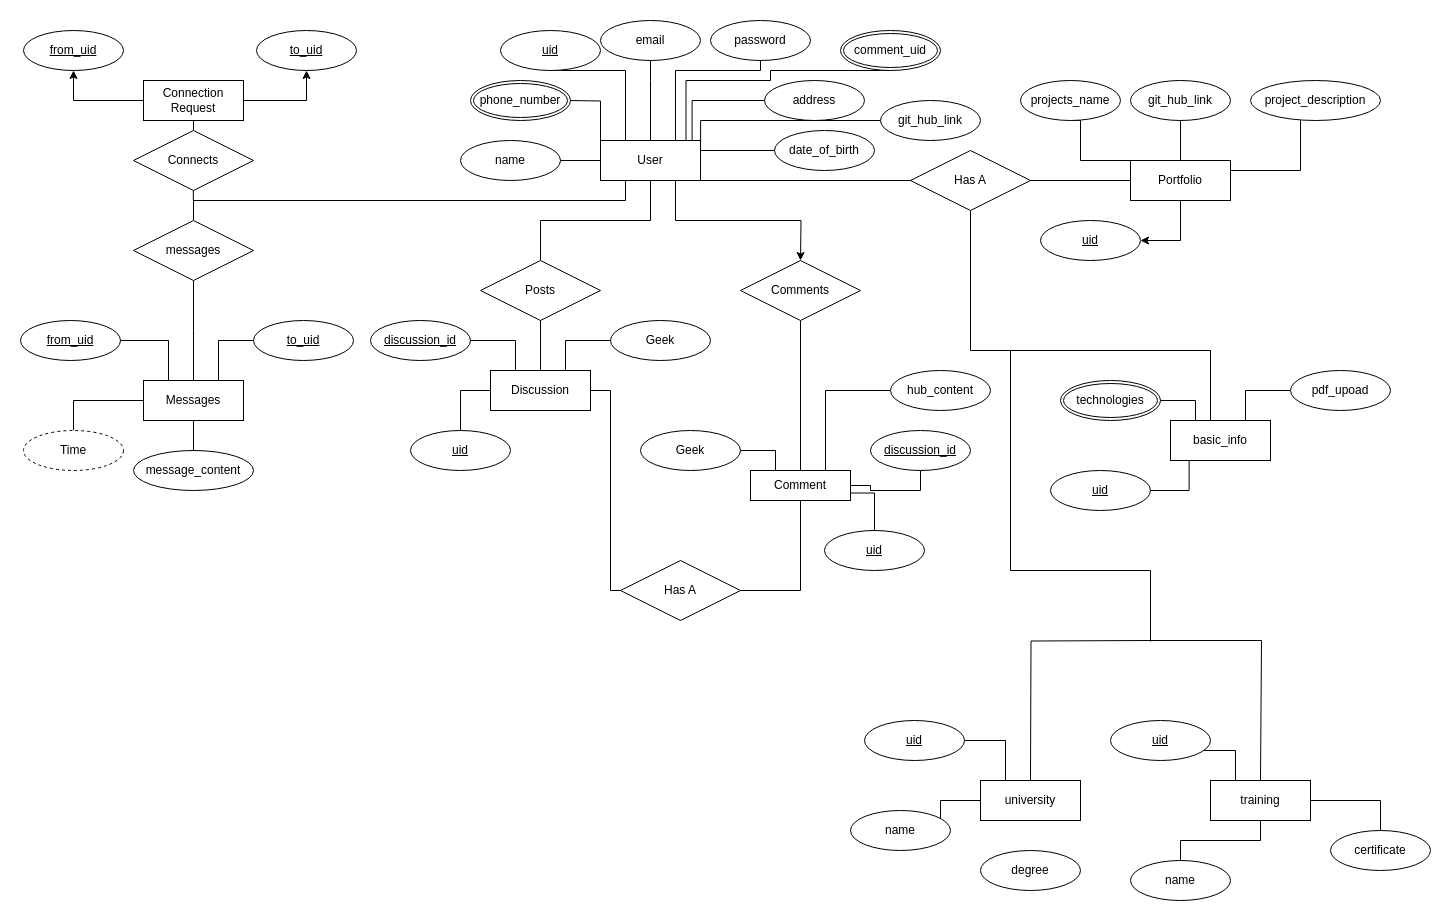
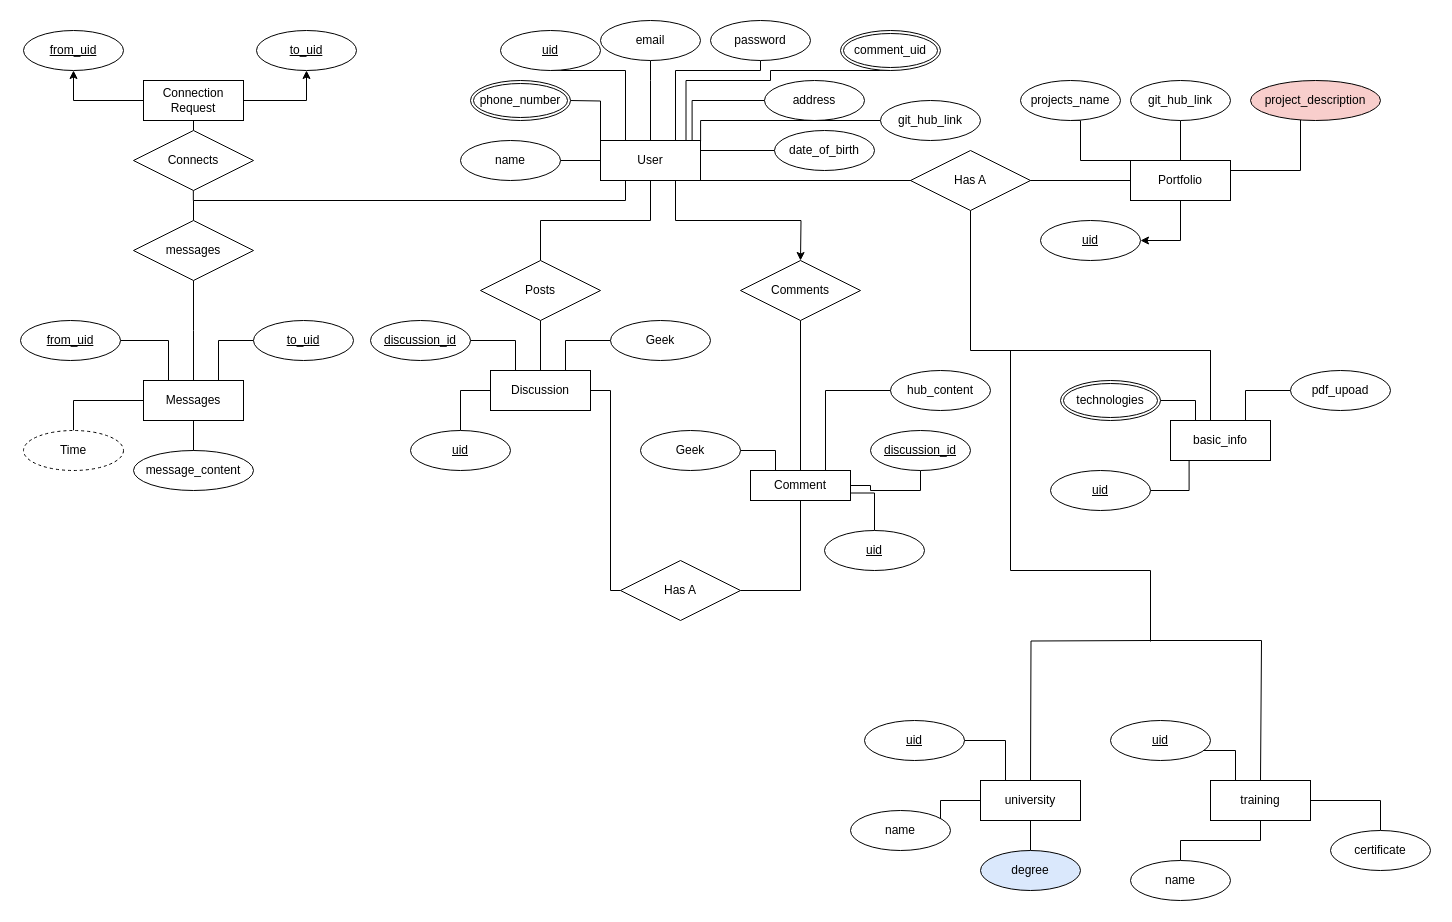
(1316, 101) -> (1316, 101)
none -> (1031, 836)
(1031, 871) -> (1031, 871)
